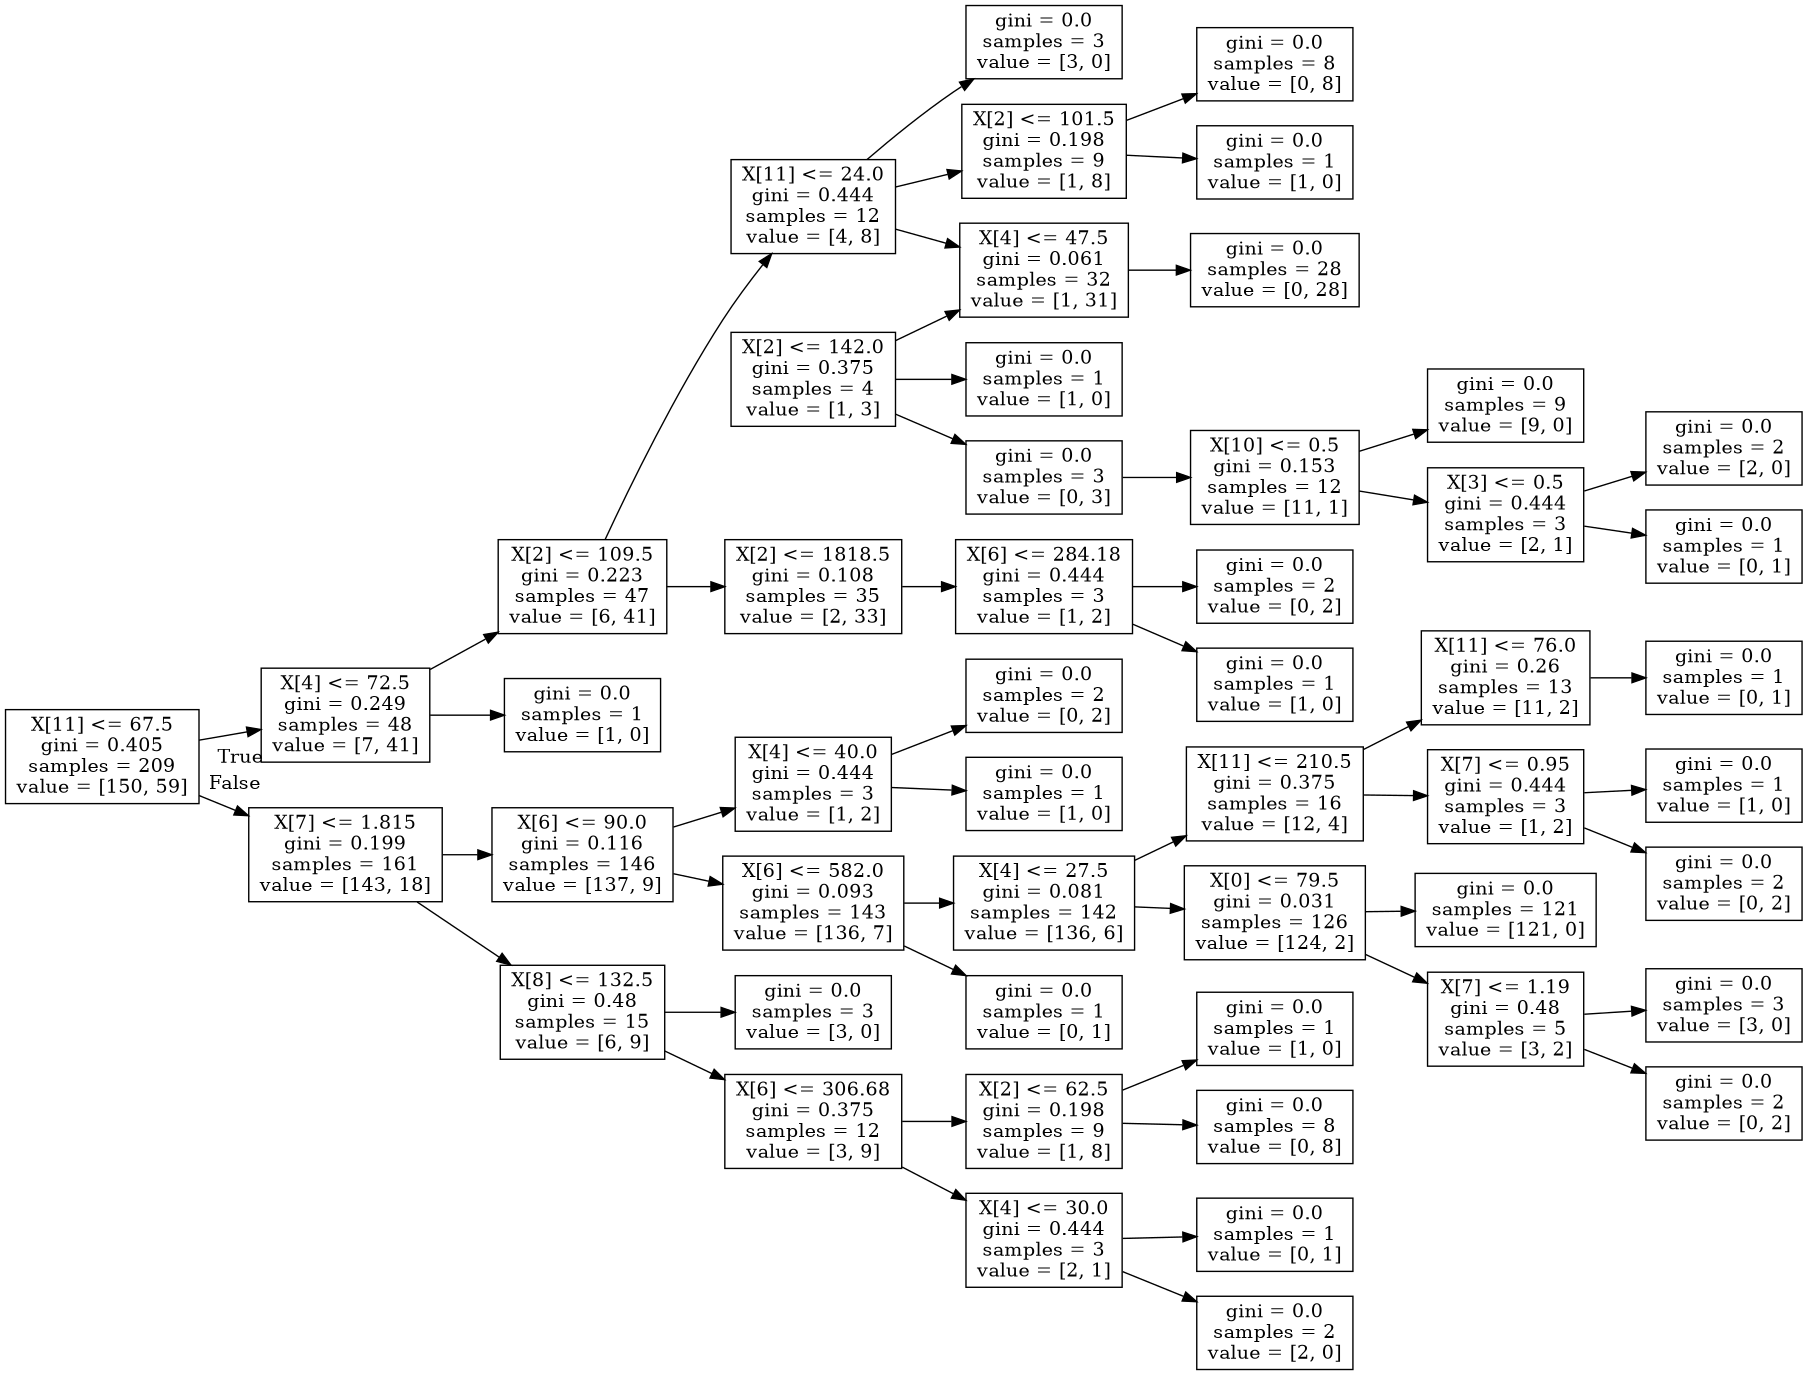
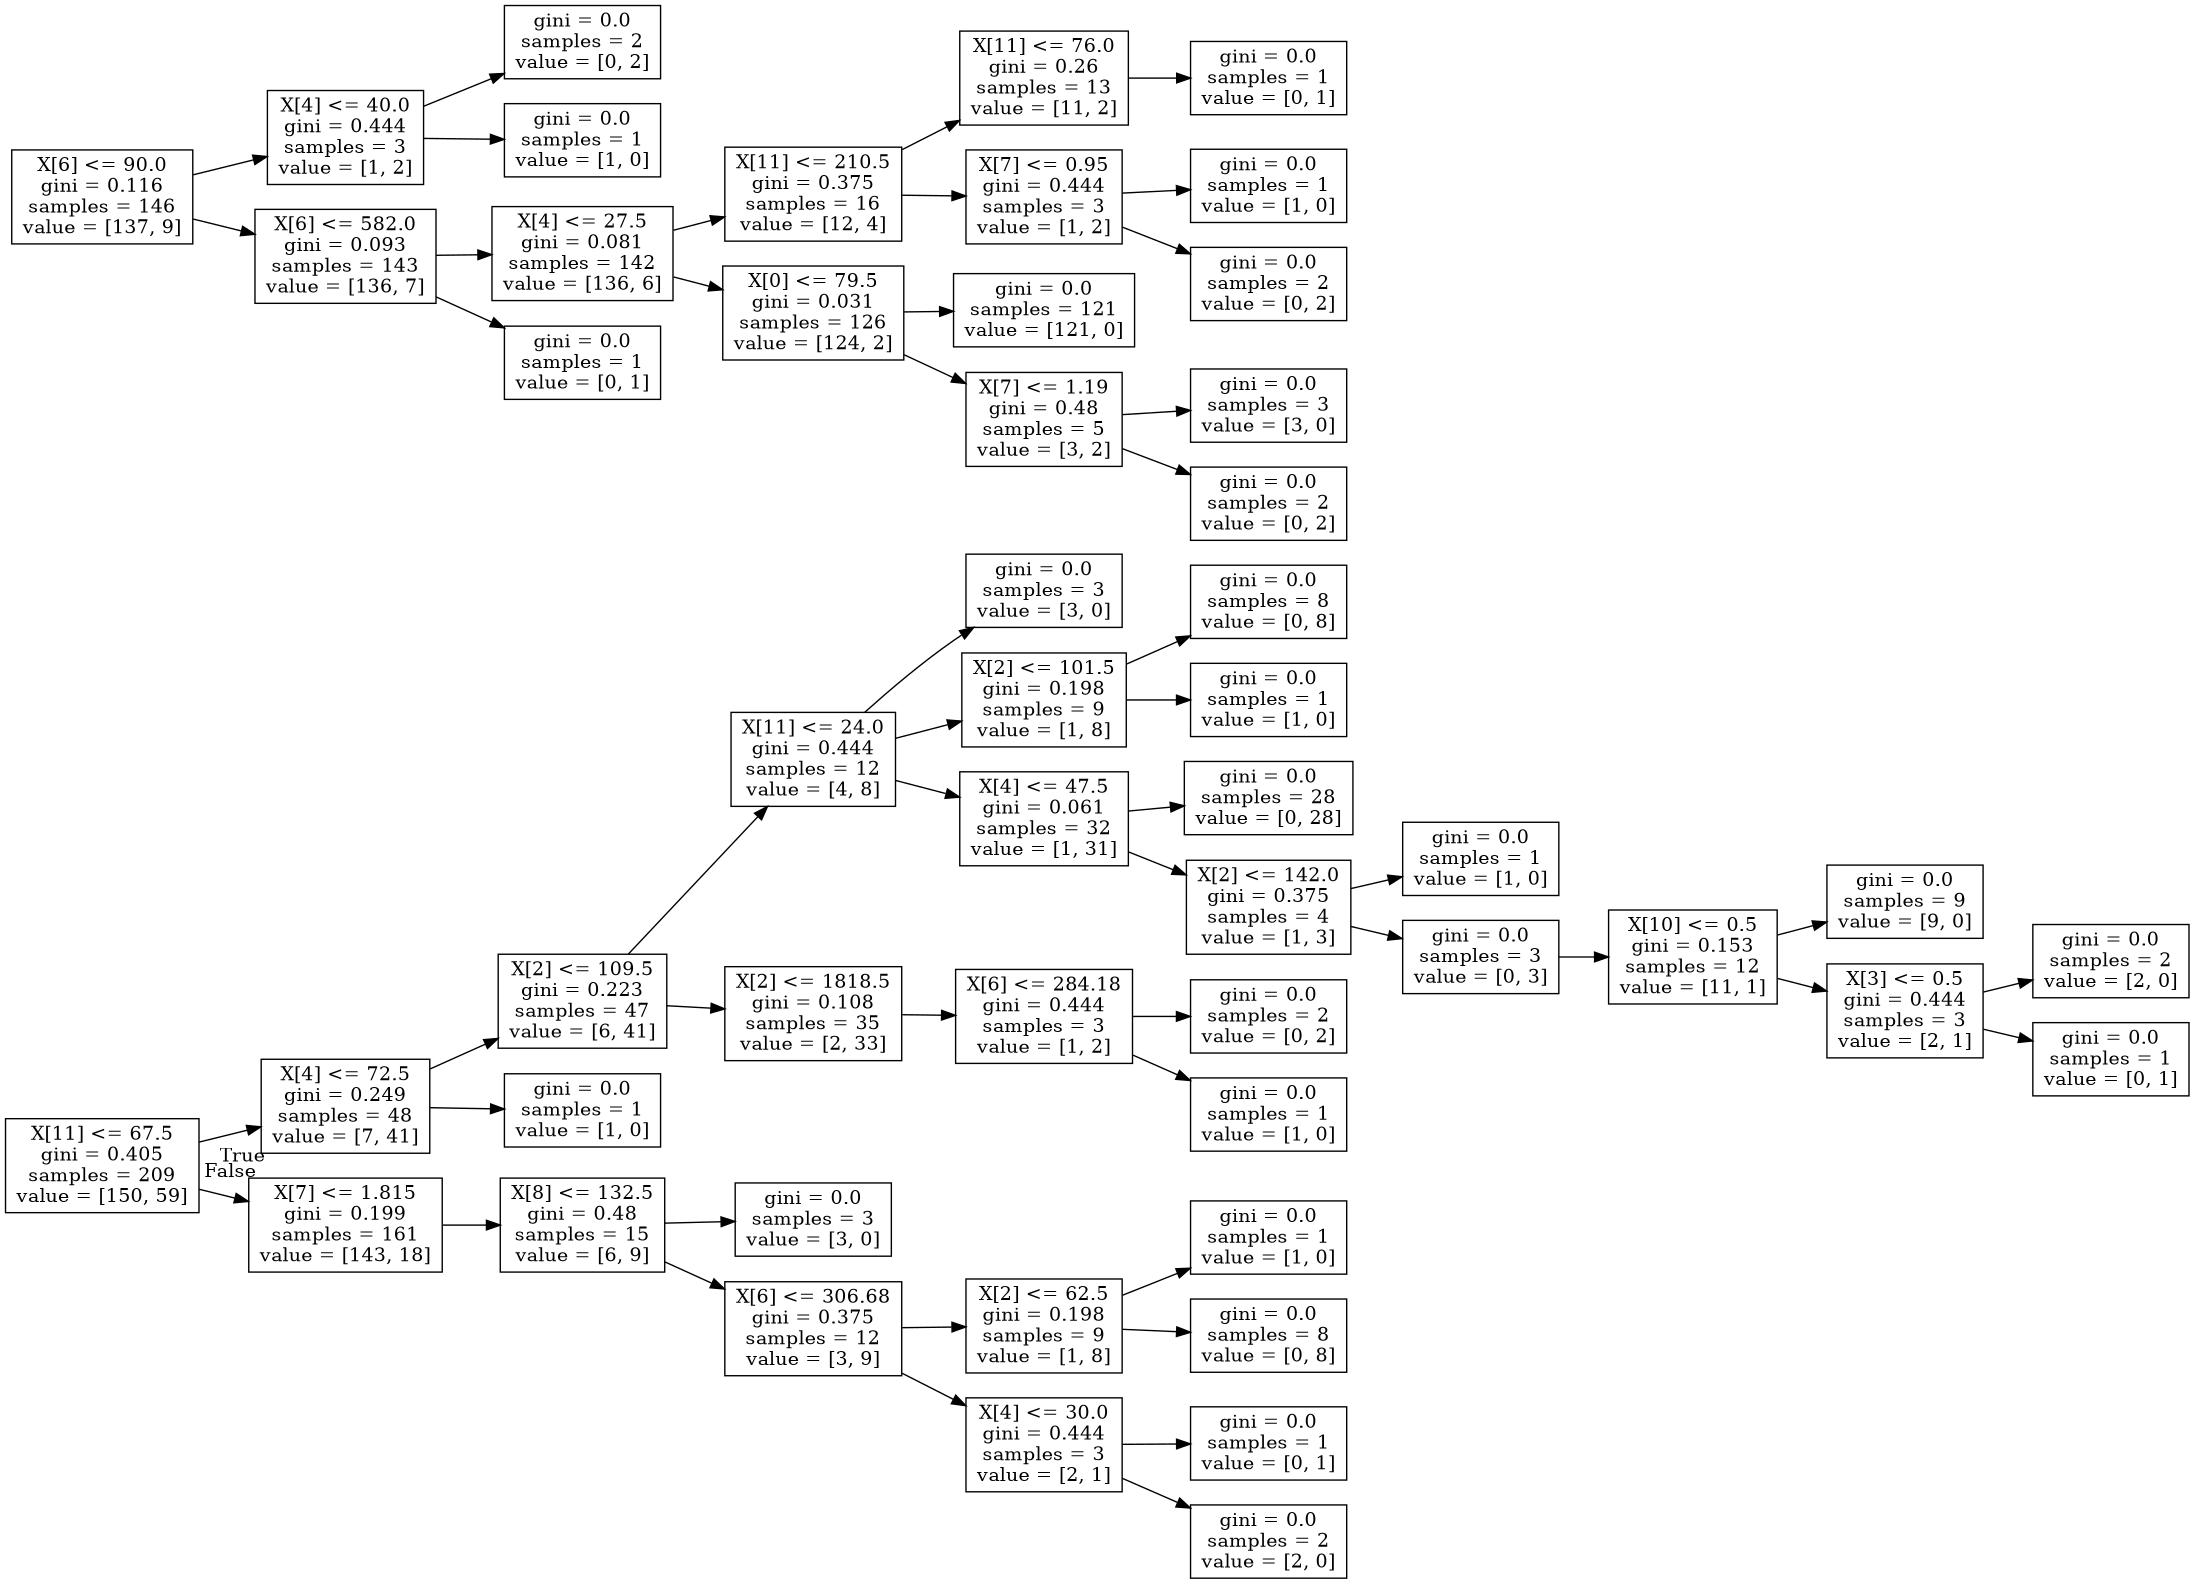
(921, 328) -> (1151, 861)
(460, 855) -> none
